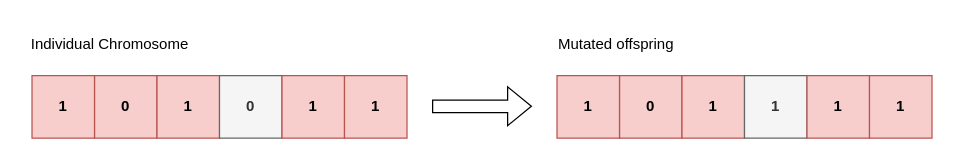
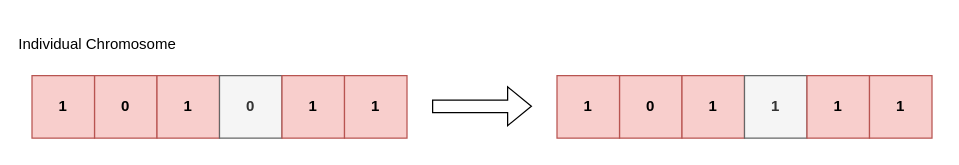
(110, 44) -> (98, 44)
(616, 44) -> none
